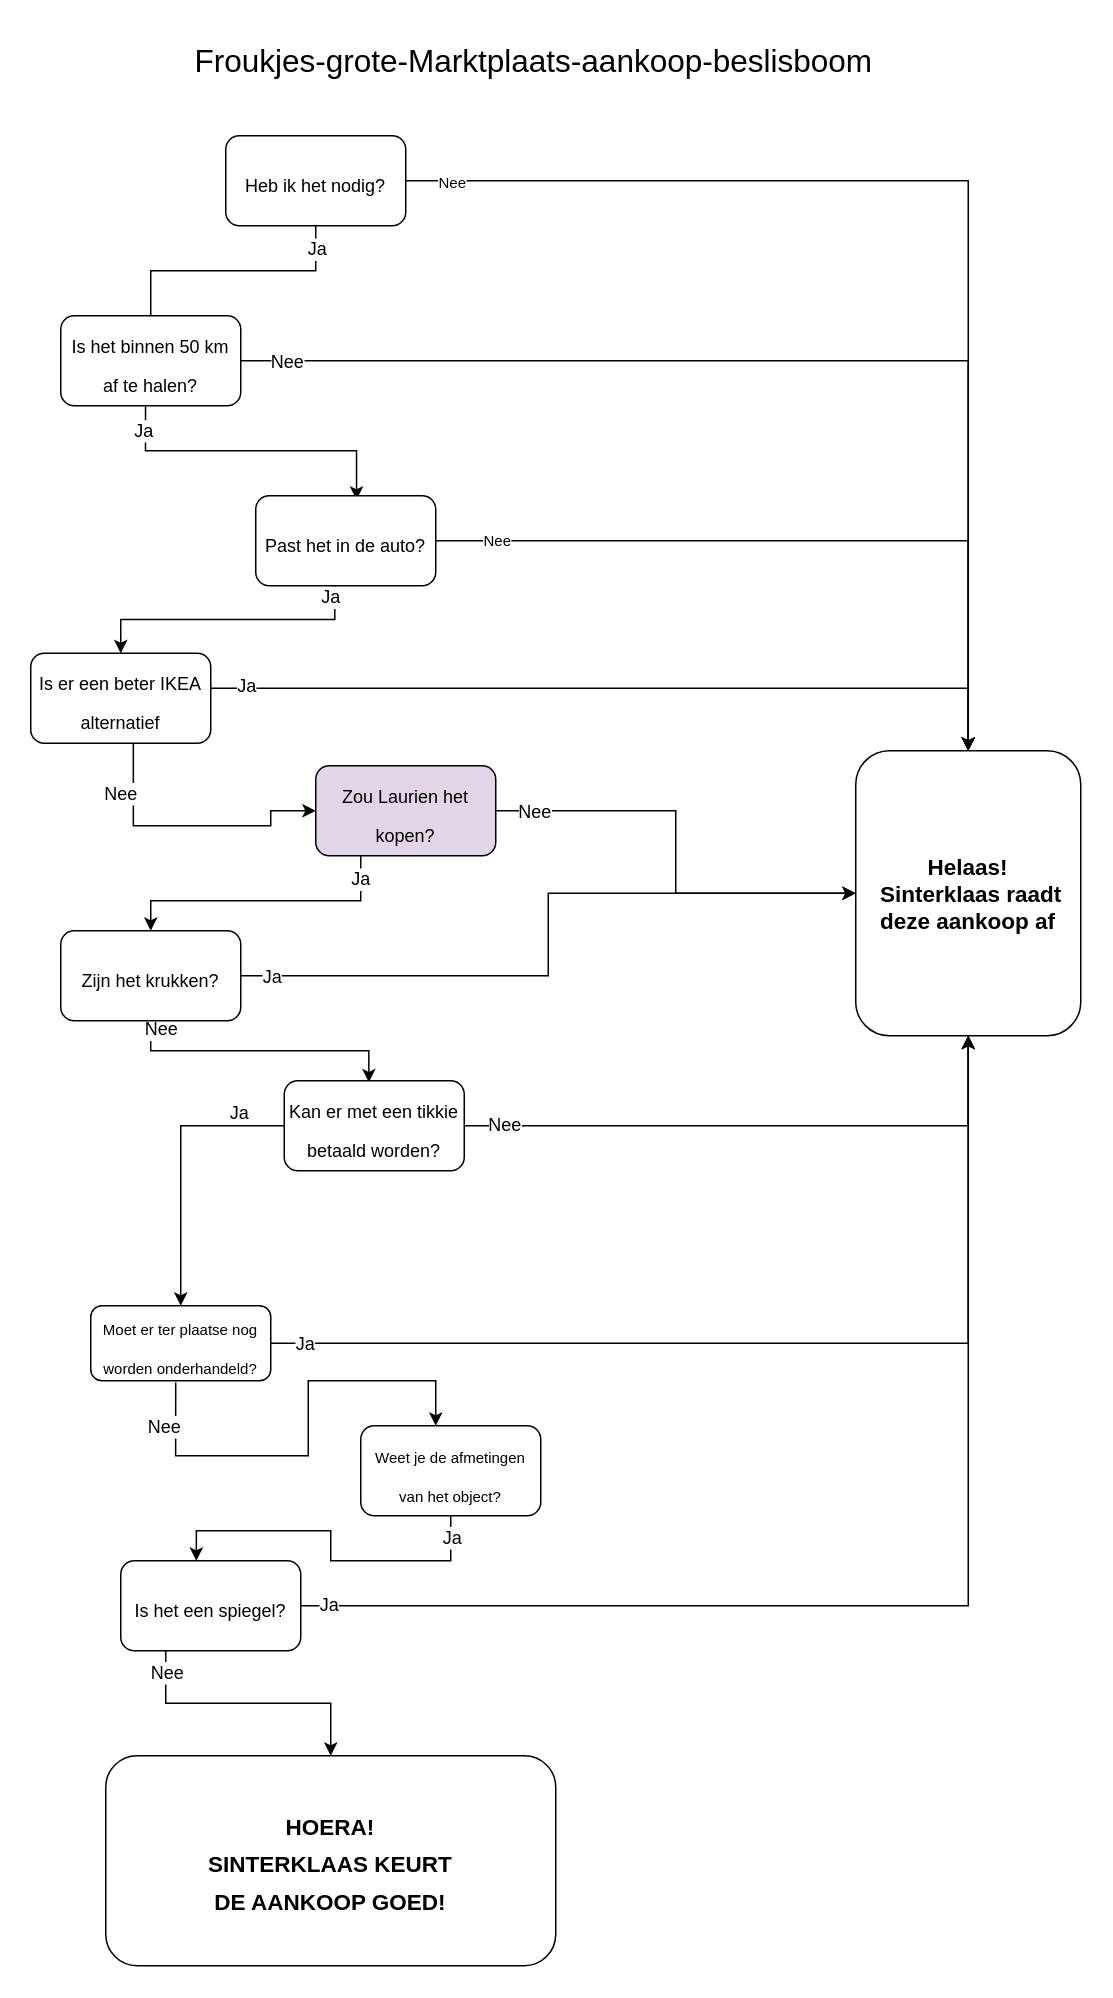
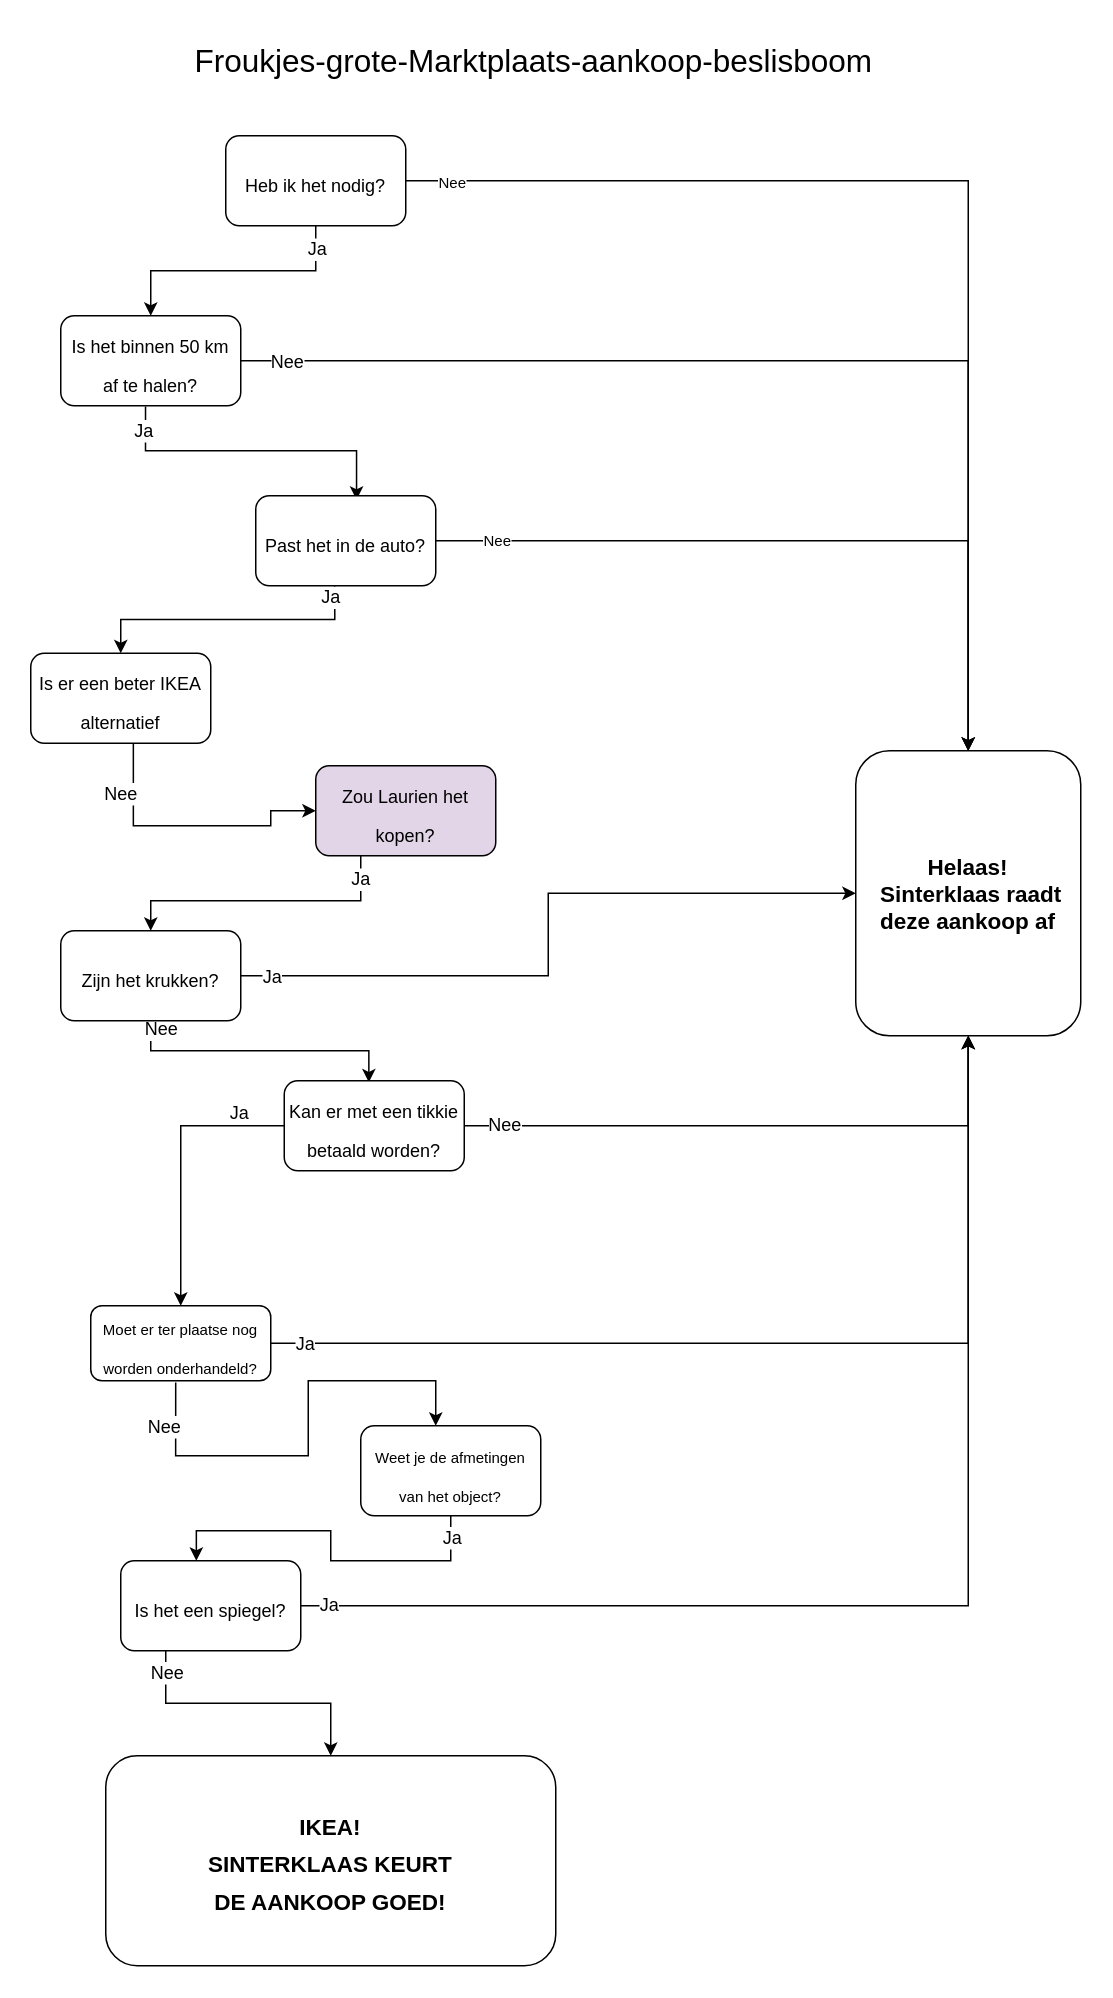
(151, 308) -> (151, 304)
(588, 688) -> none
(626, 811) -> none
(331, 1861) -> (331, 1861)
